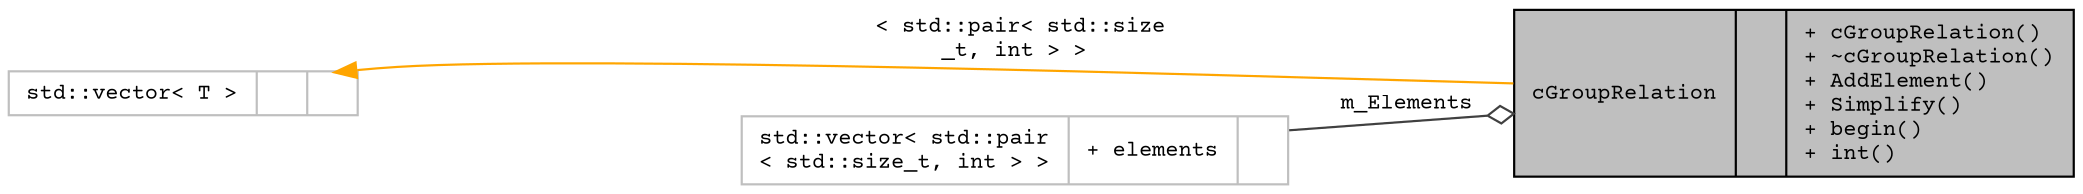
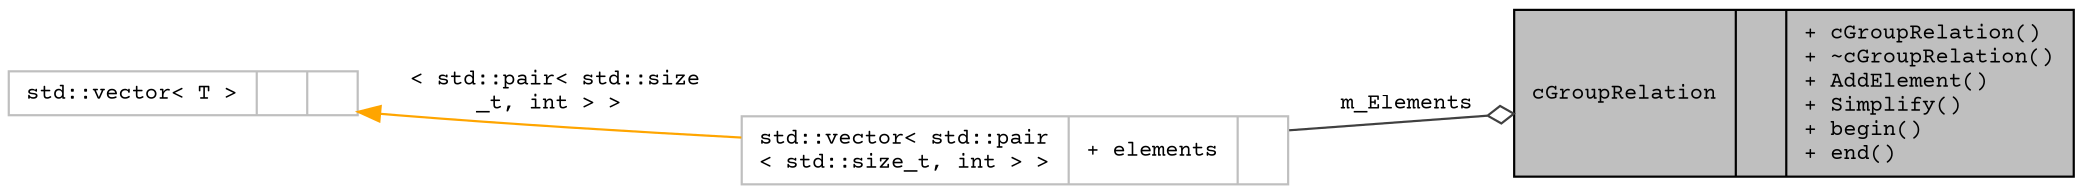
(935, 68) -> (561, 127)
(1851, 153) -> (1851, 153)
